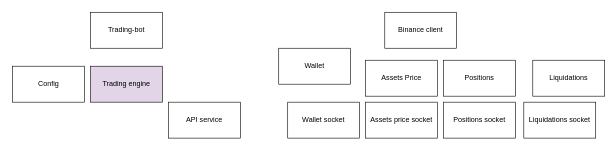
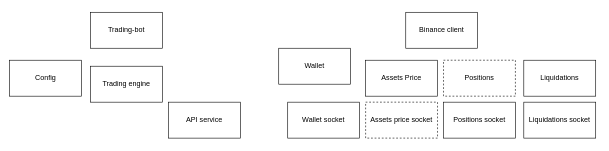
(421, 30) -> (442, 30)
(480, 78) -> (480, 78)
(569, 78) -> (560, 78)
(48, 84) -> (45, 78)
(126, 84) -> (126, 84)
(402, 120) -> (402, 120)
